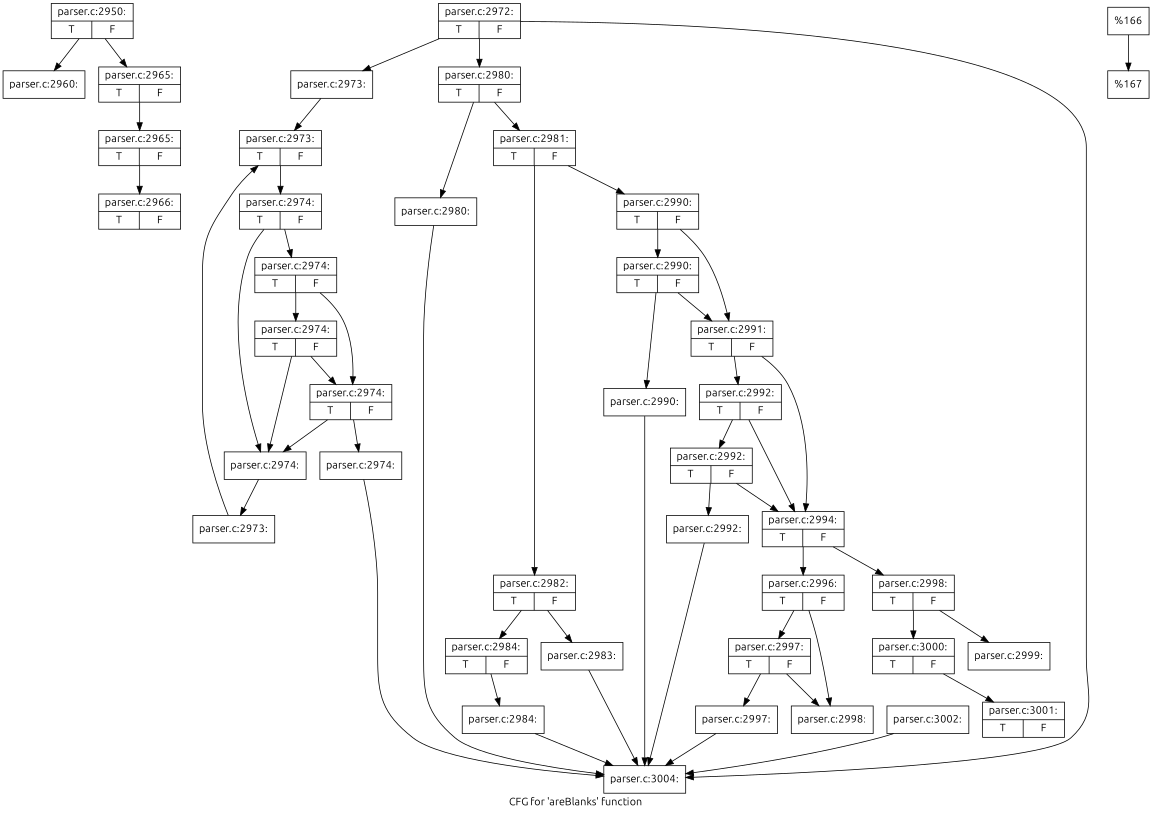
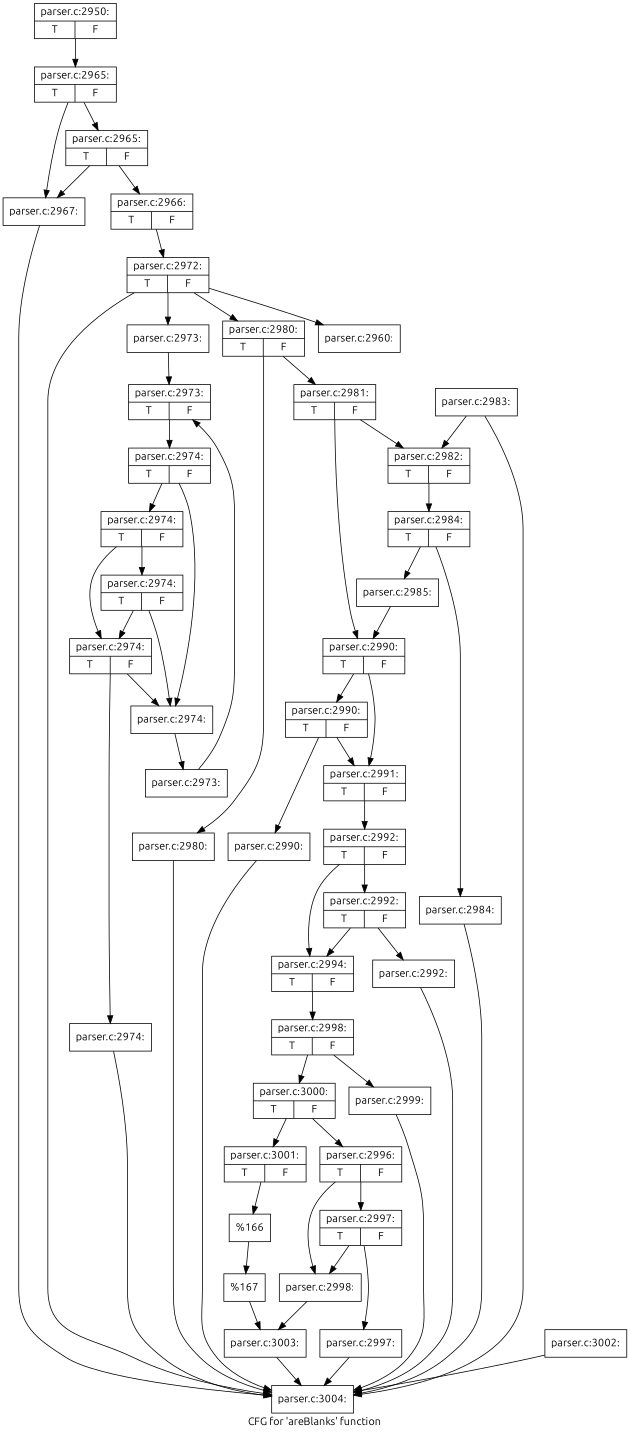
(69, 52) -> (263, 305)
none -> (44, 212)
none -> (159, 240)
(802, 424) -> none
(803, 557) -> (325, 1130)
none -> (398, 593)
(557, 623) -> (456, 429)
none -> (258, 1194)
none -> (424, 1264)
none -> (265, 1343)
